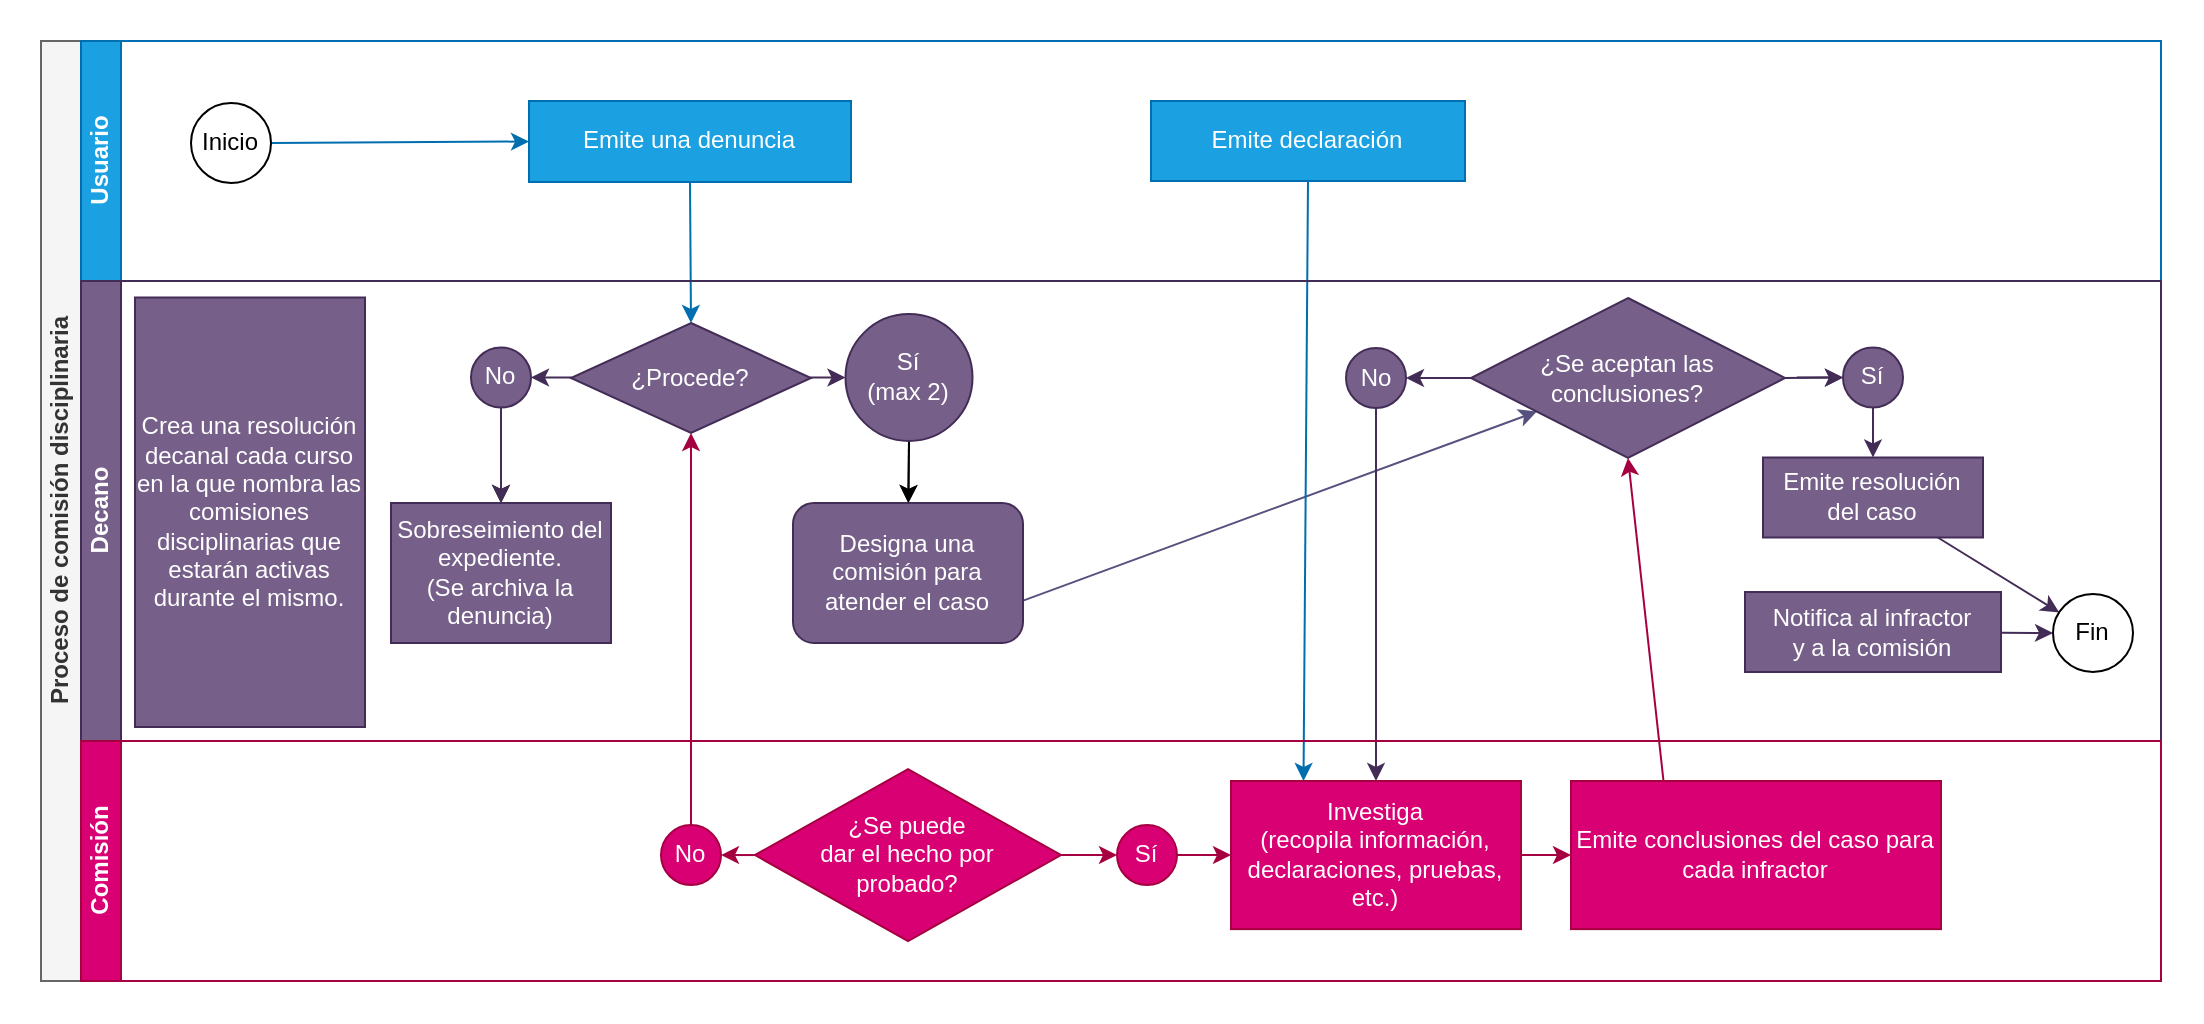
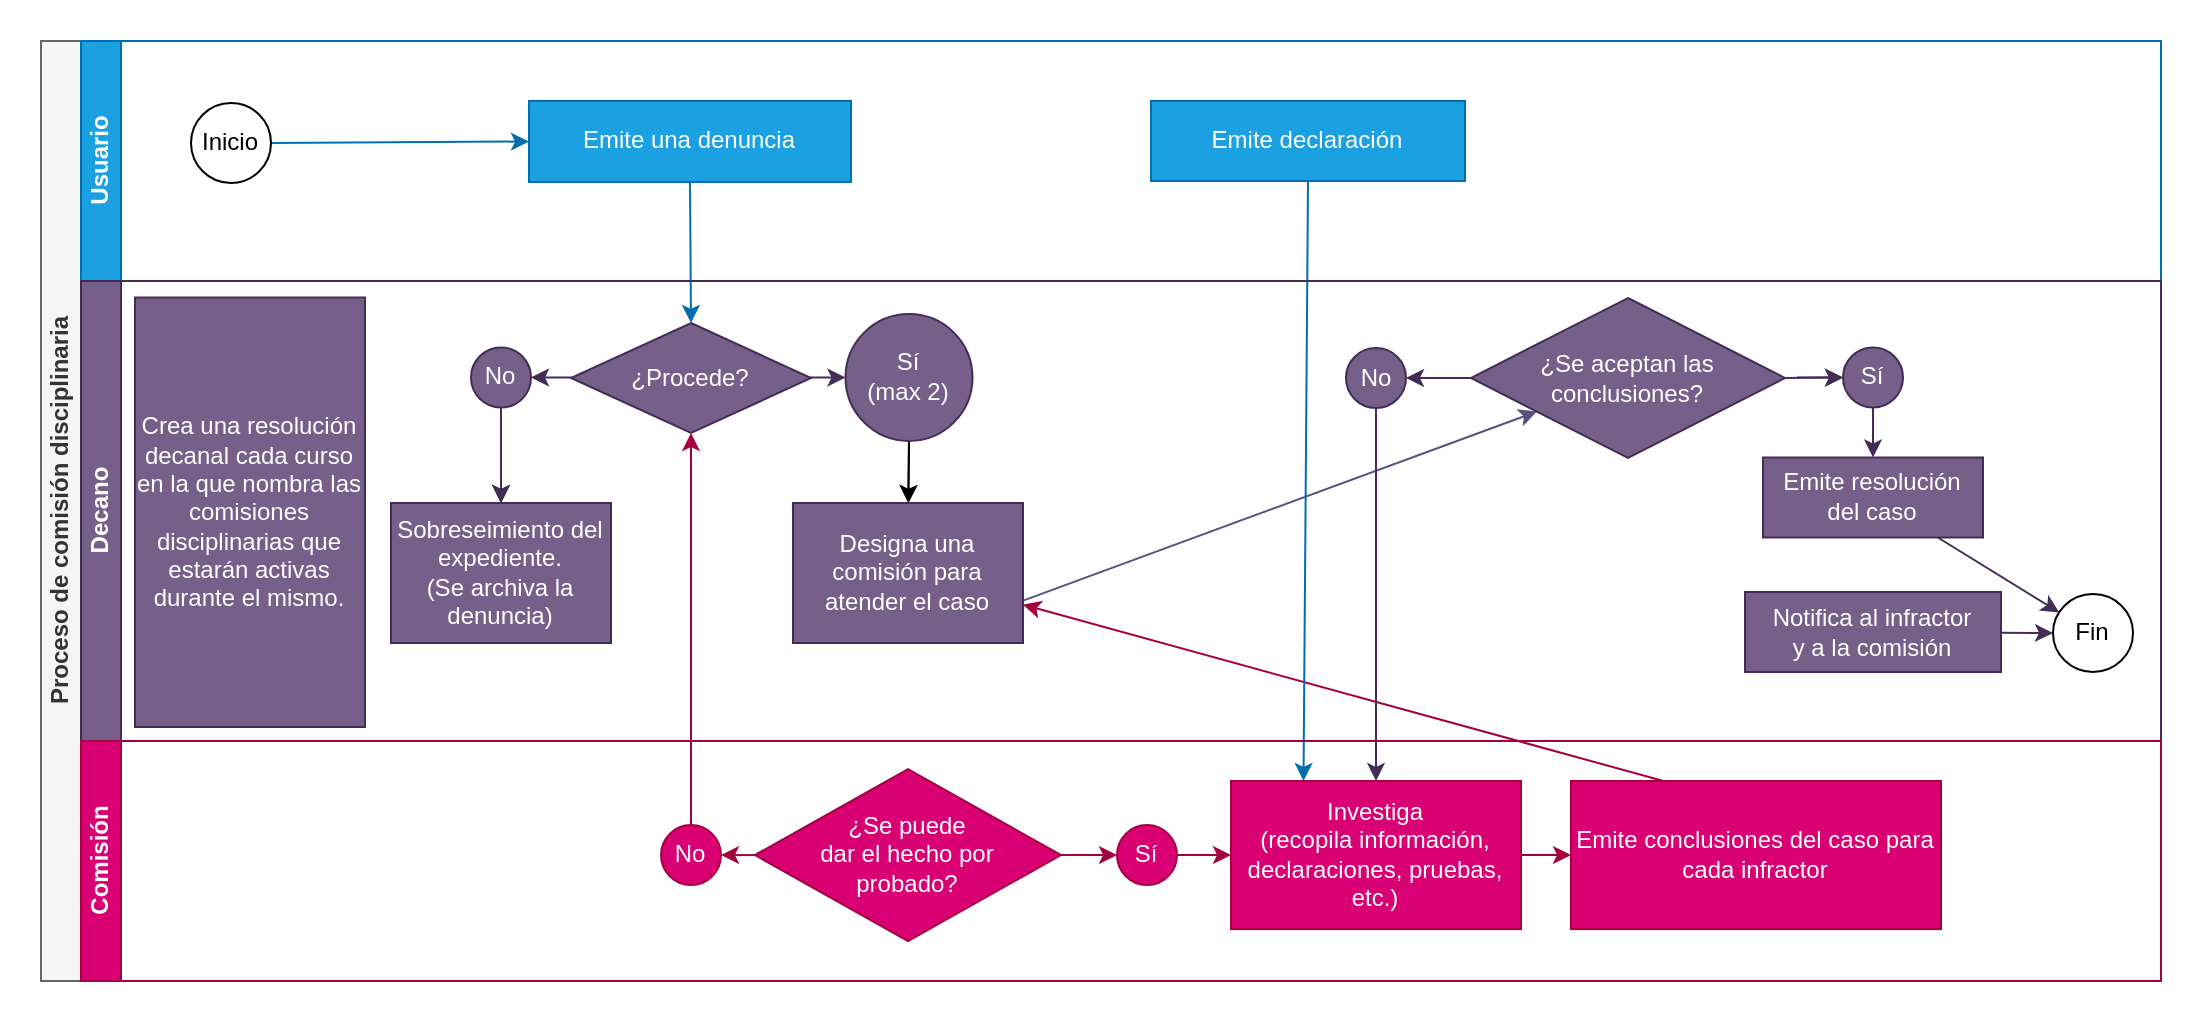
(908, 573) -> (908, 573)
(1644, 604) -> (1168, 645)
